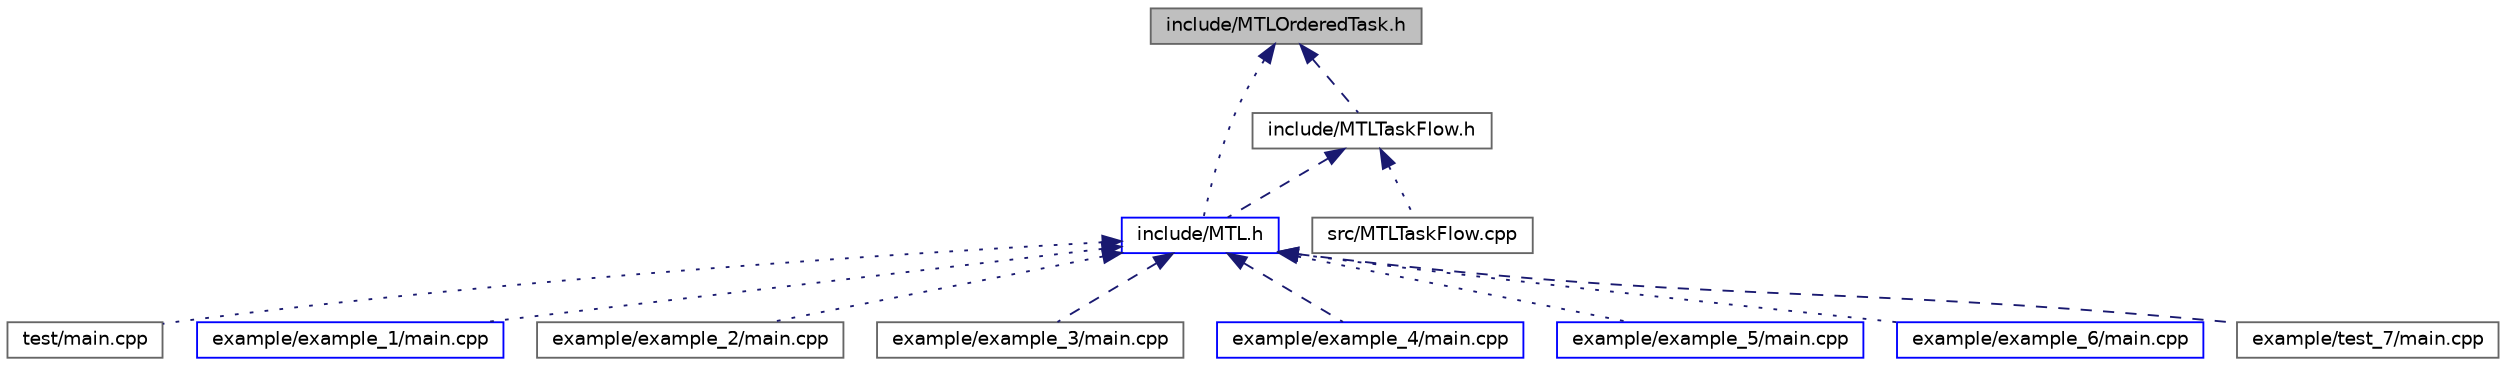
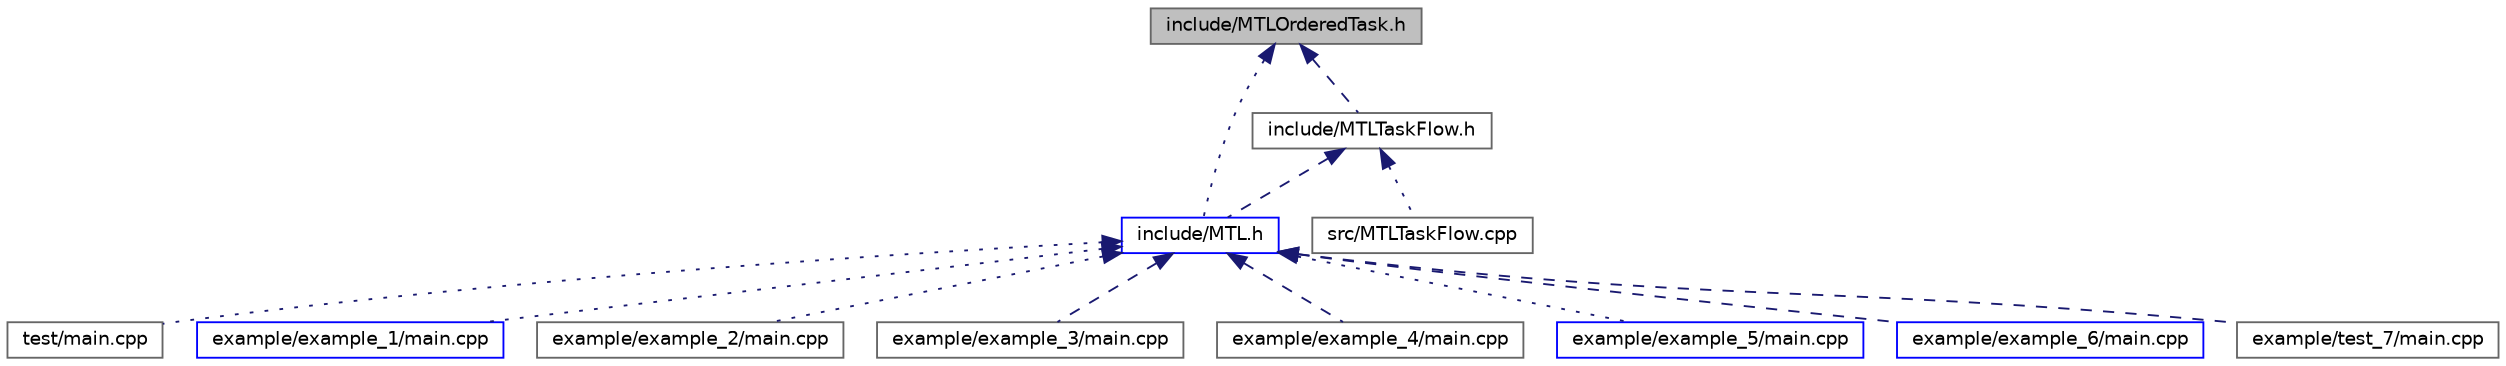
(1702, 301) -> (1702, 301)
(1370, 340) -> (1370, 340)
